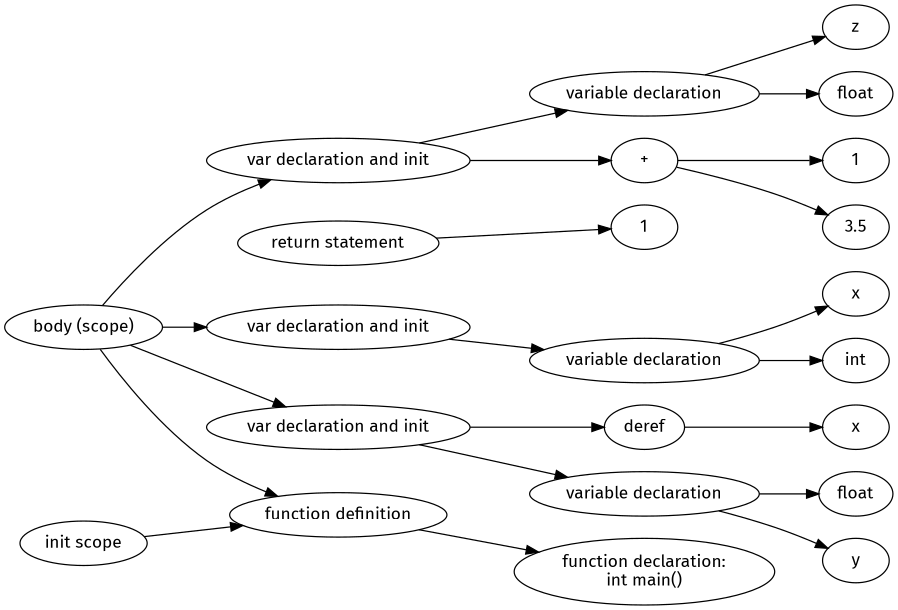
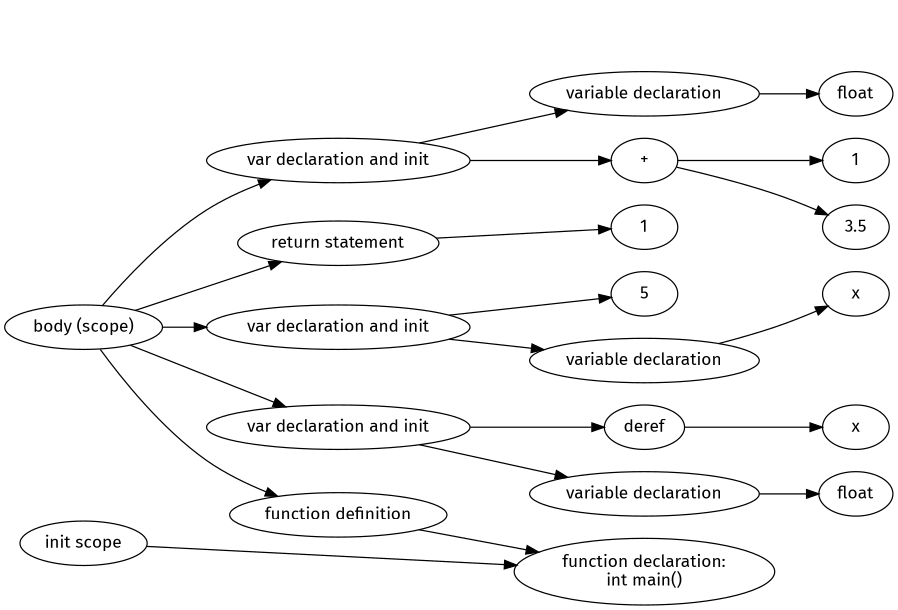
(856, 27) -> none
none -> (202, 288)
none -> (644, 294)
(856, 361) -> none
(187, 532) -> (326, 556)
(856, 561) -> none
